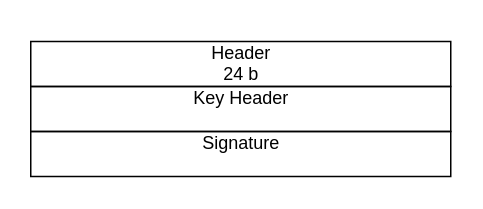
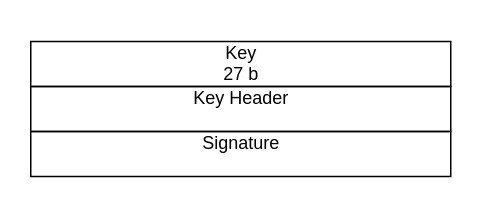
(242, 53) -> (242, 53)
(242, 74) -> (242, 74)
